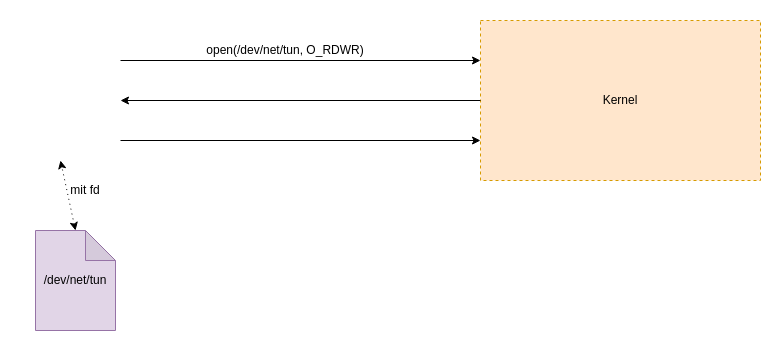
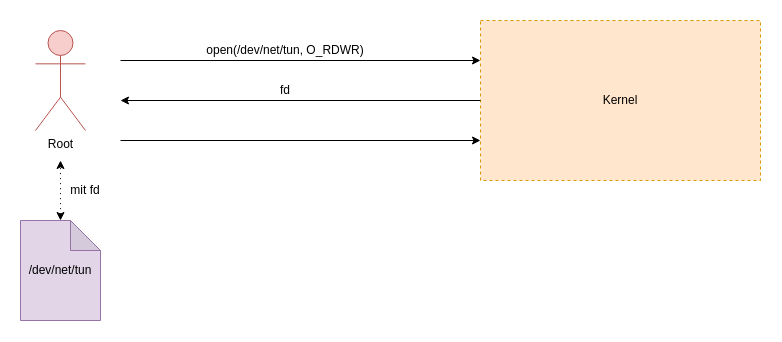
none -> (61, 81)
none -> (286, 91)
(76, 281) -> (61, 271)
